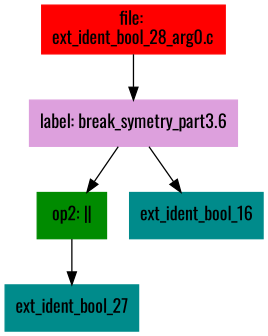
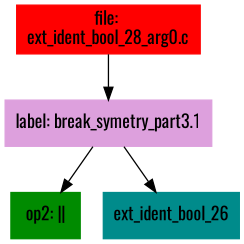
(133, 123) -> (108, 123)
(196, 216) -> (171, 216)
(72, 308) -> none
